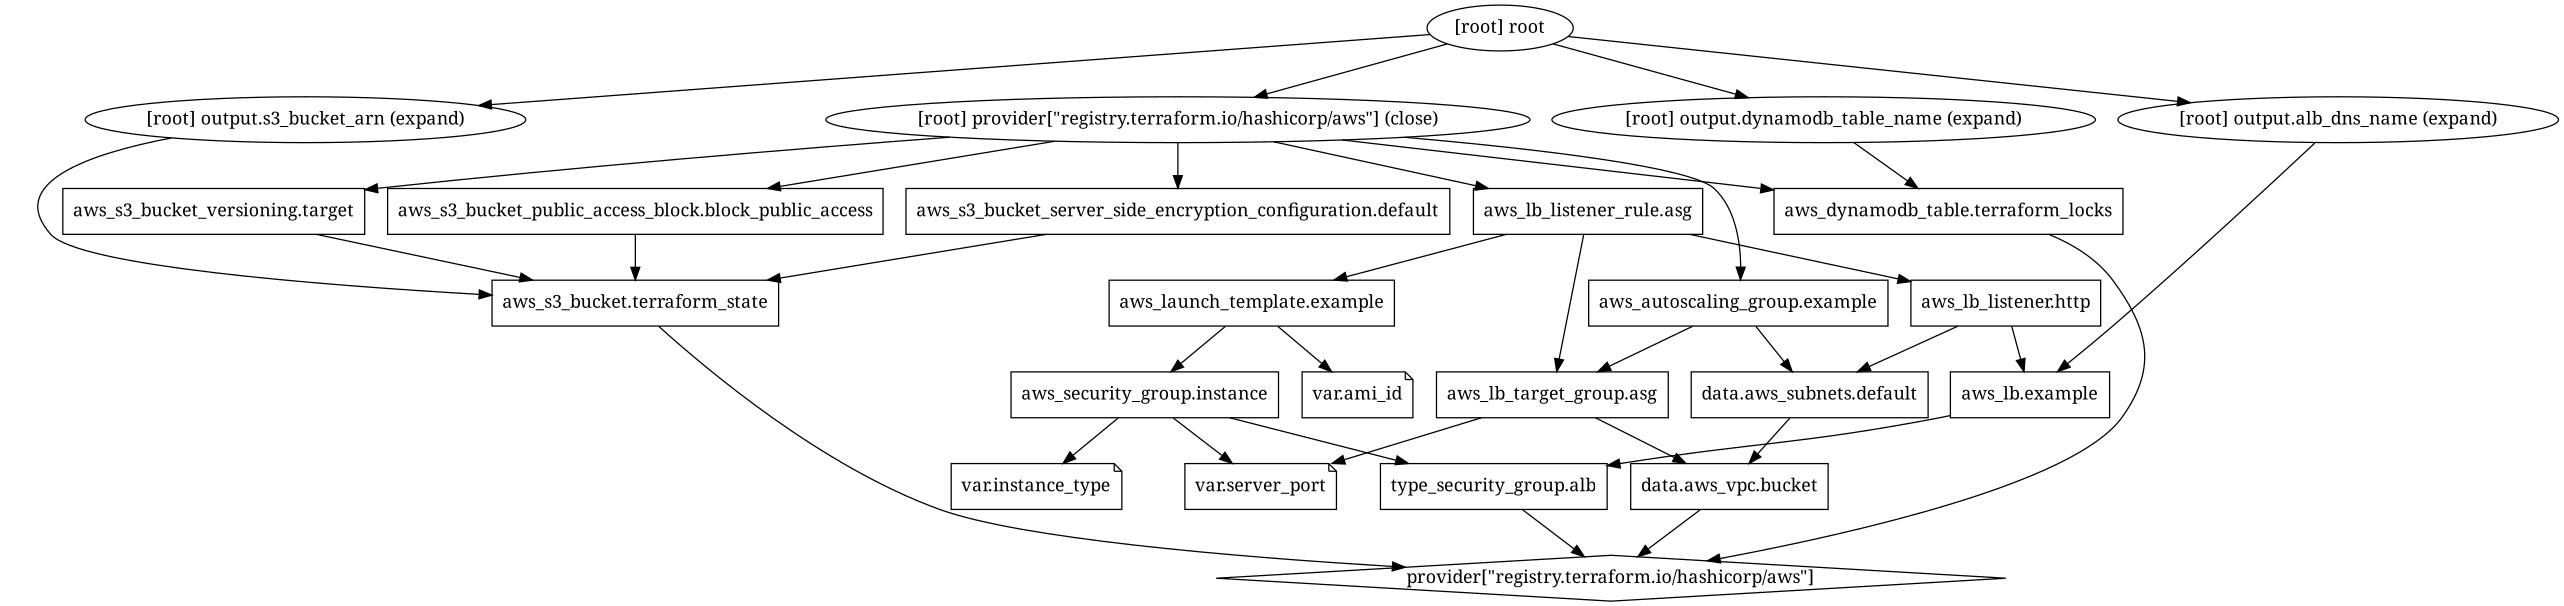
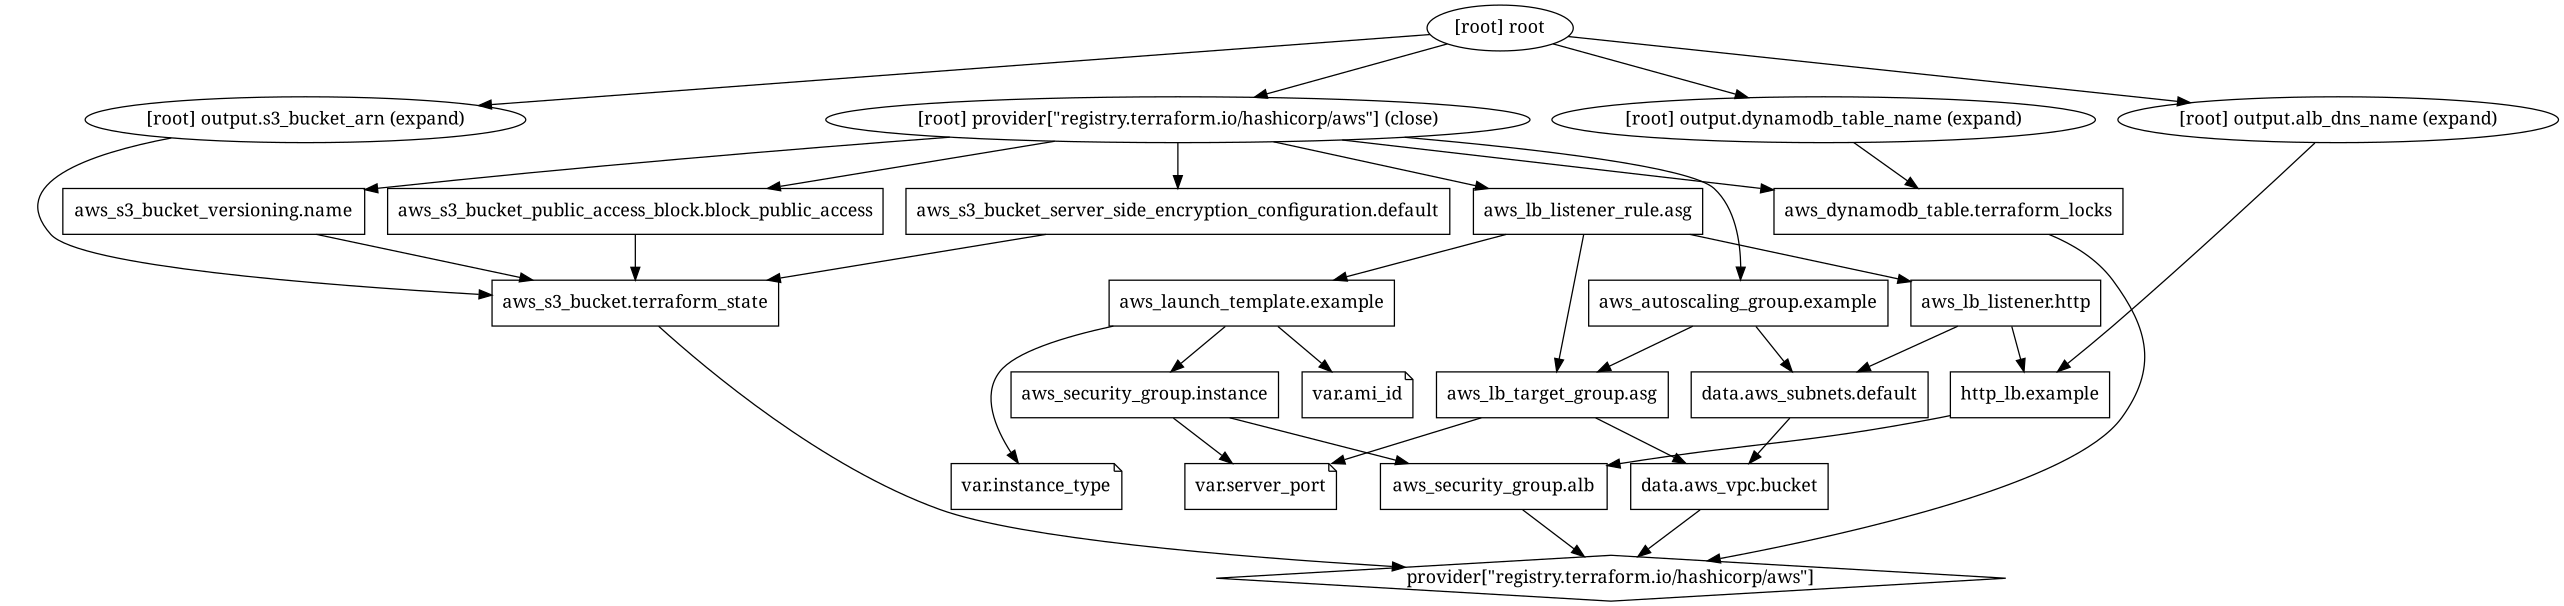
(214, 211) -> (214, 211)
(2030, 395) -> (2030, 395)
(1095, 437) -> (1014, 360)
(1494, 487) -> (1494, 487)
